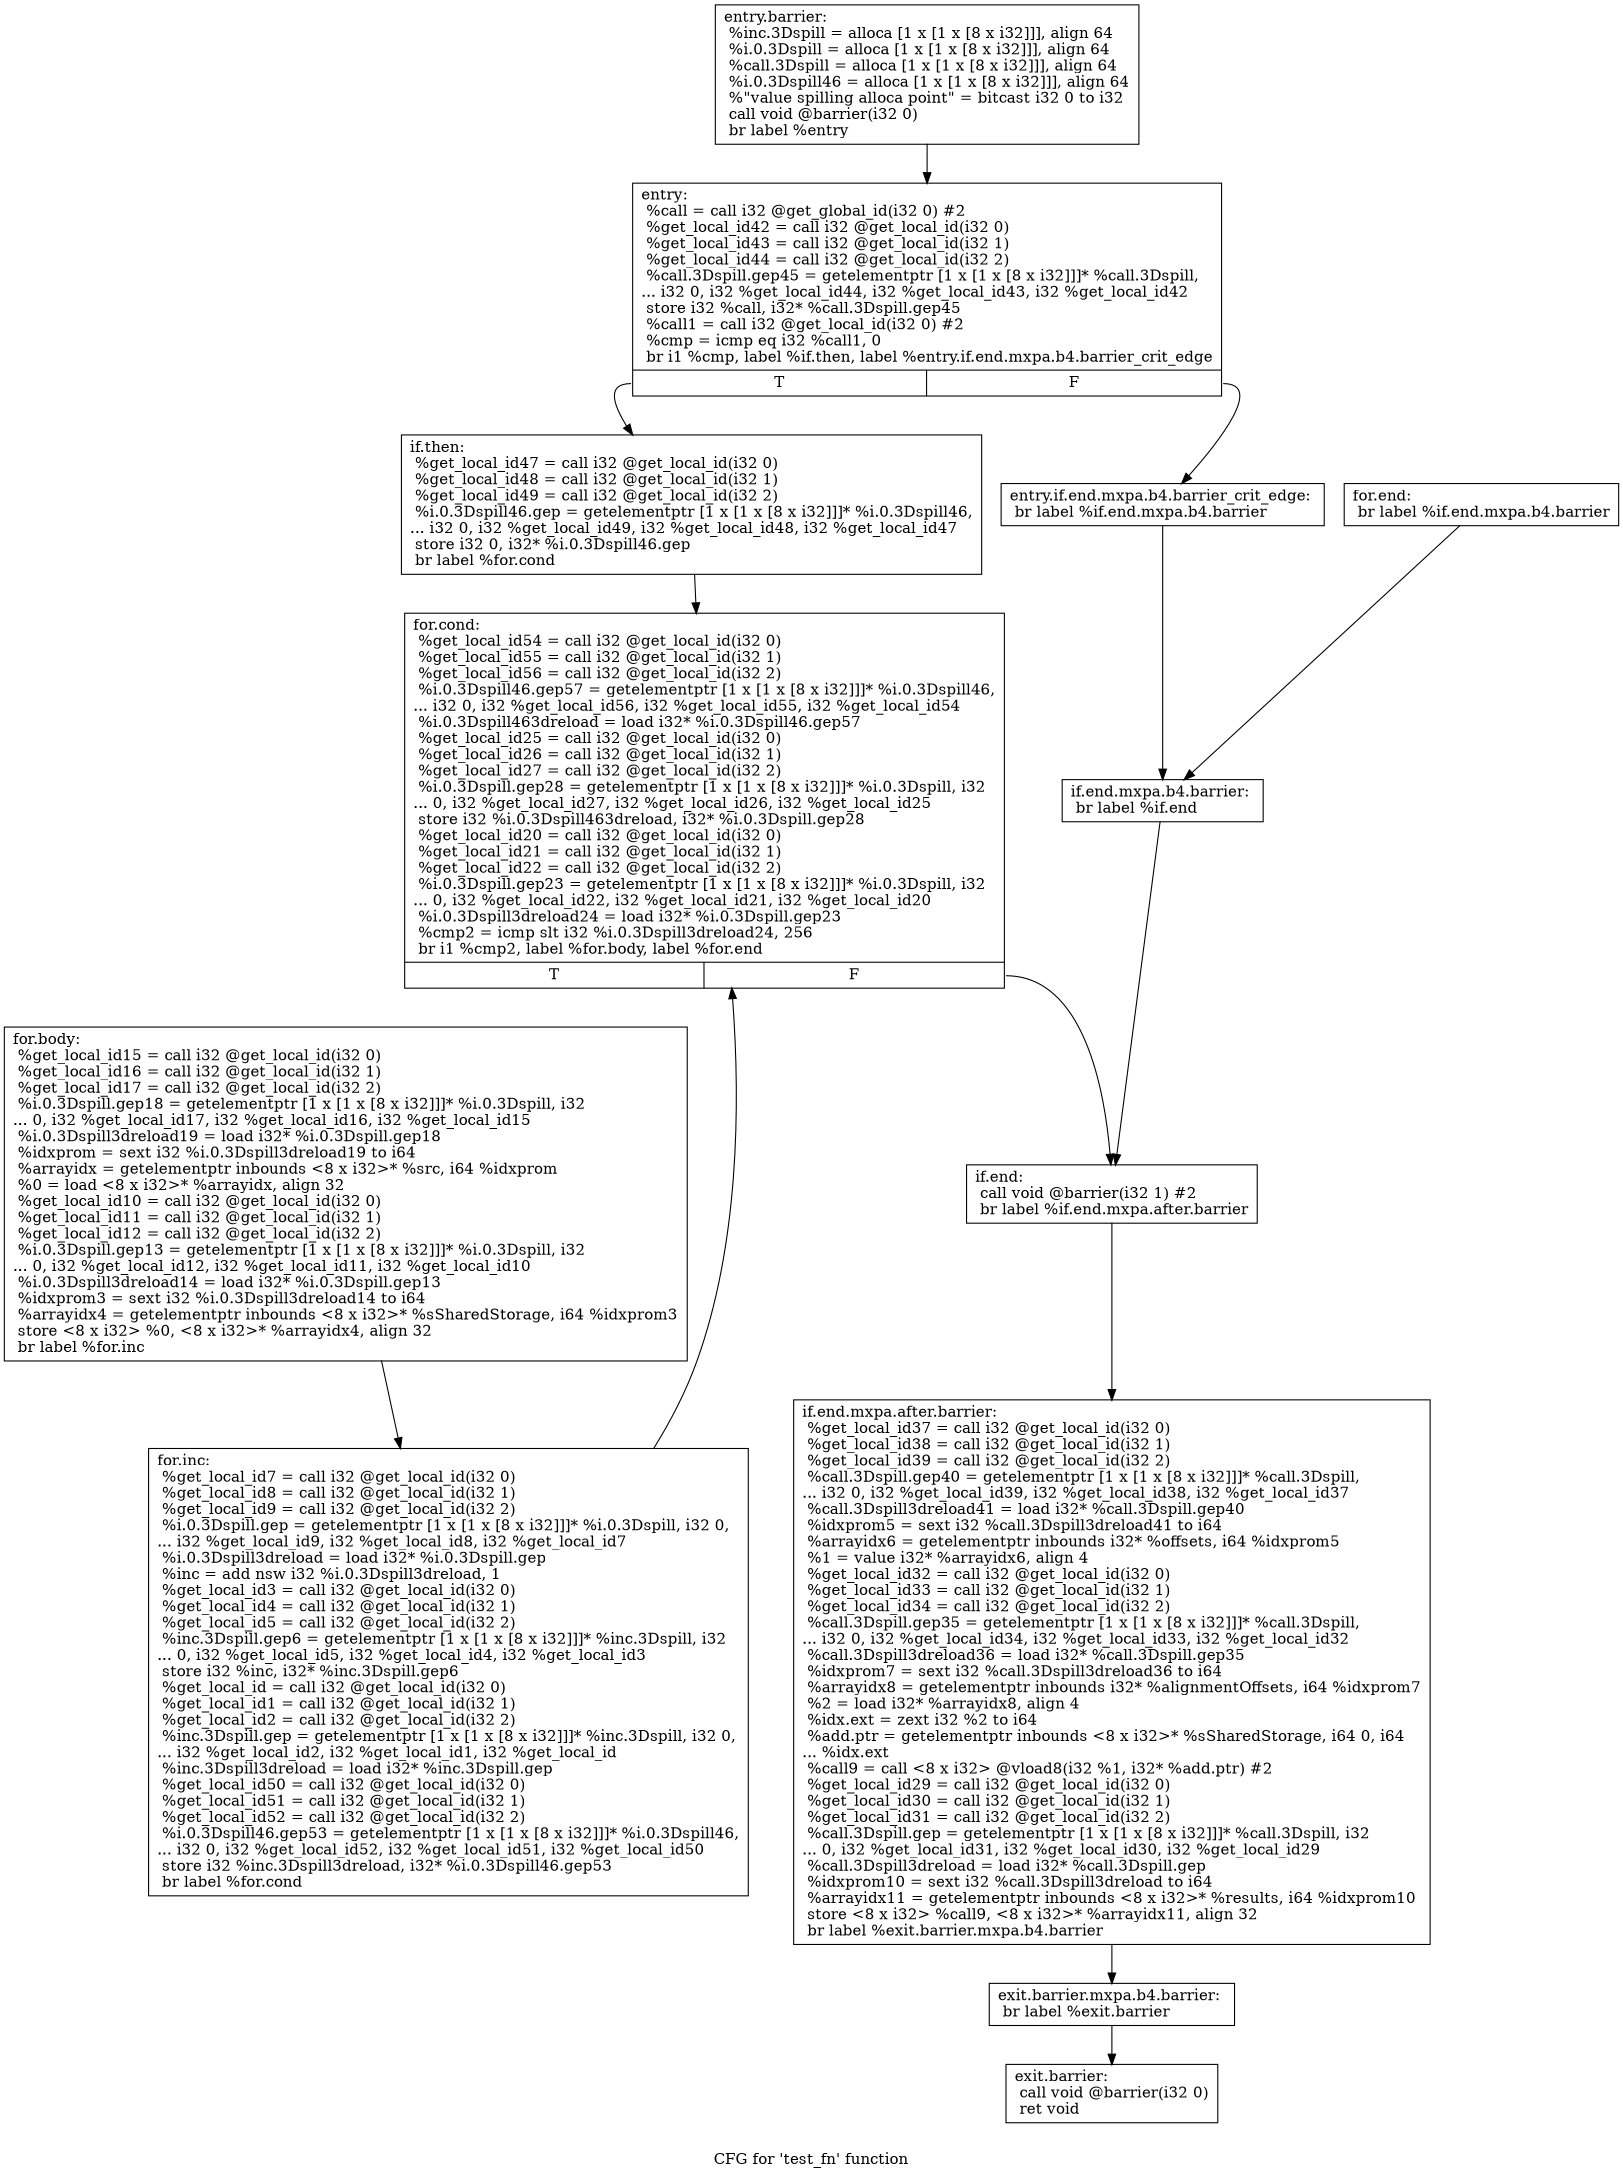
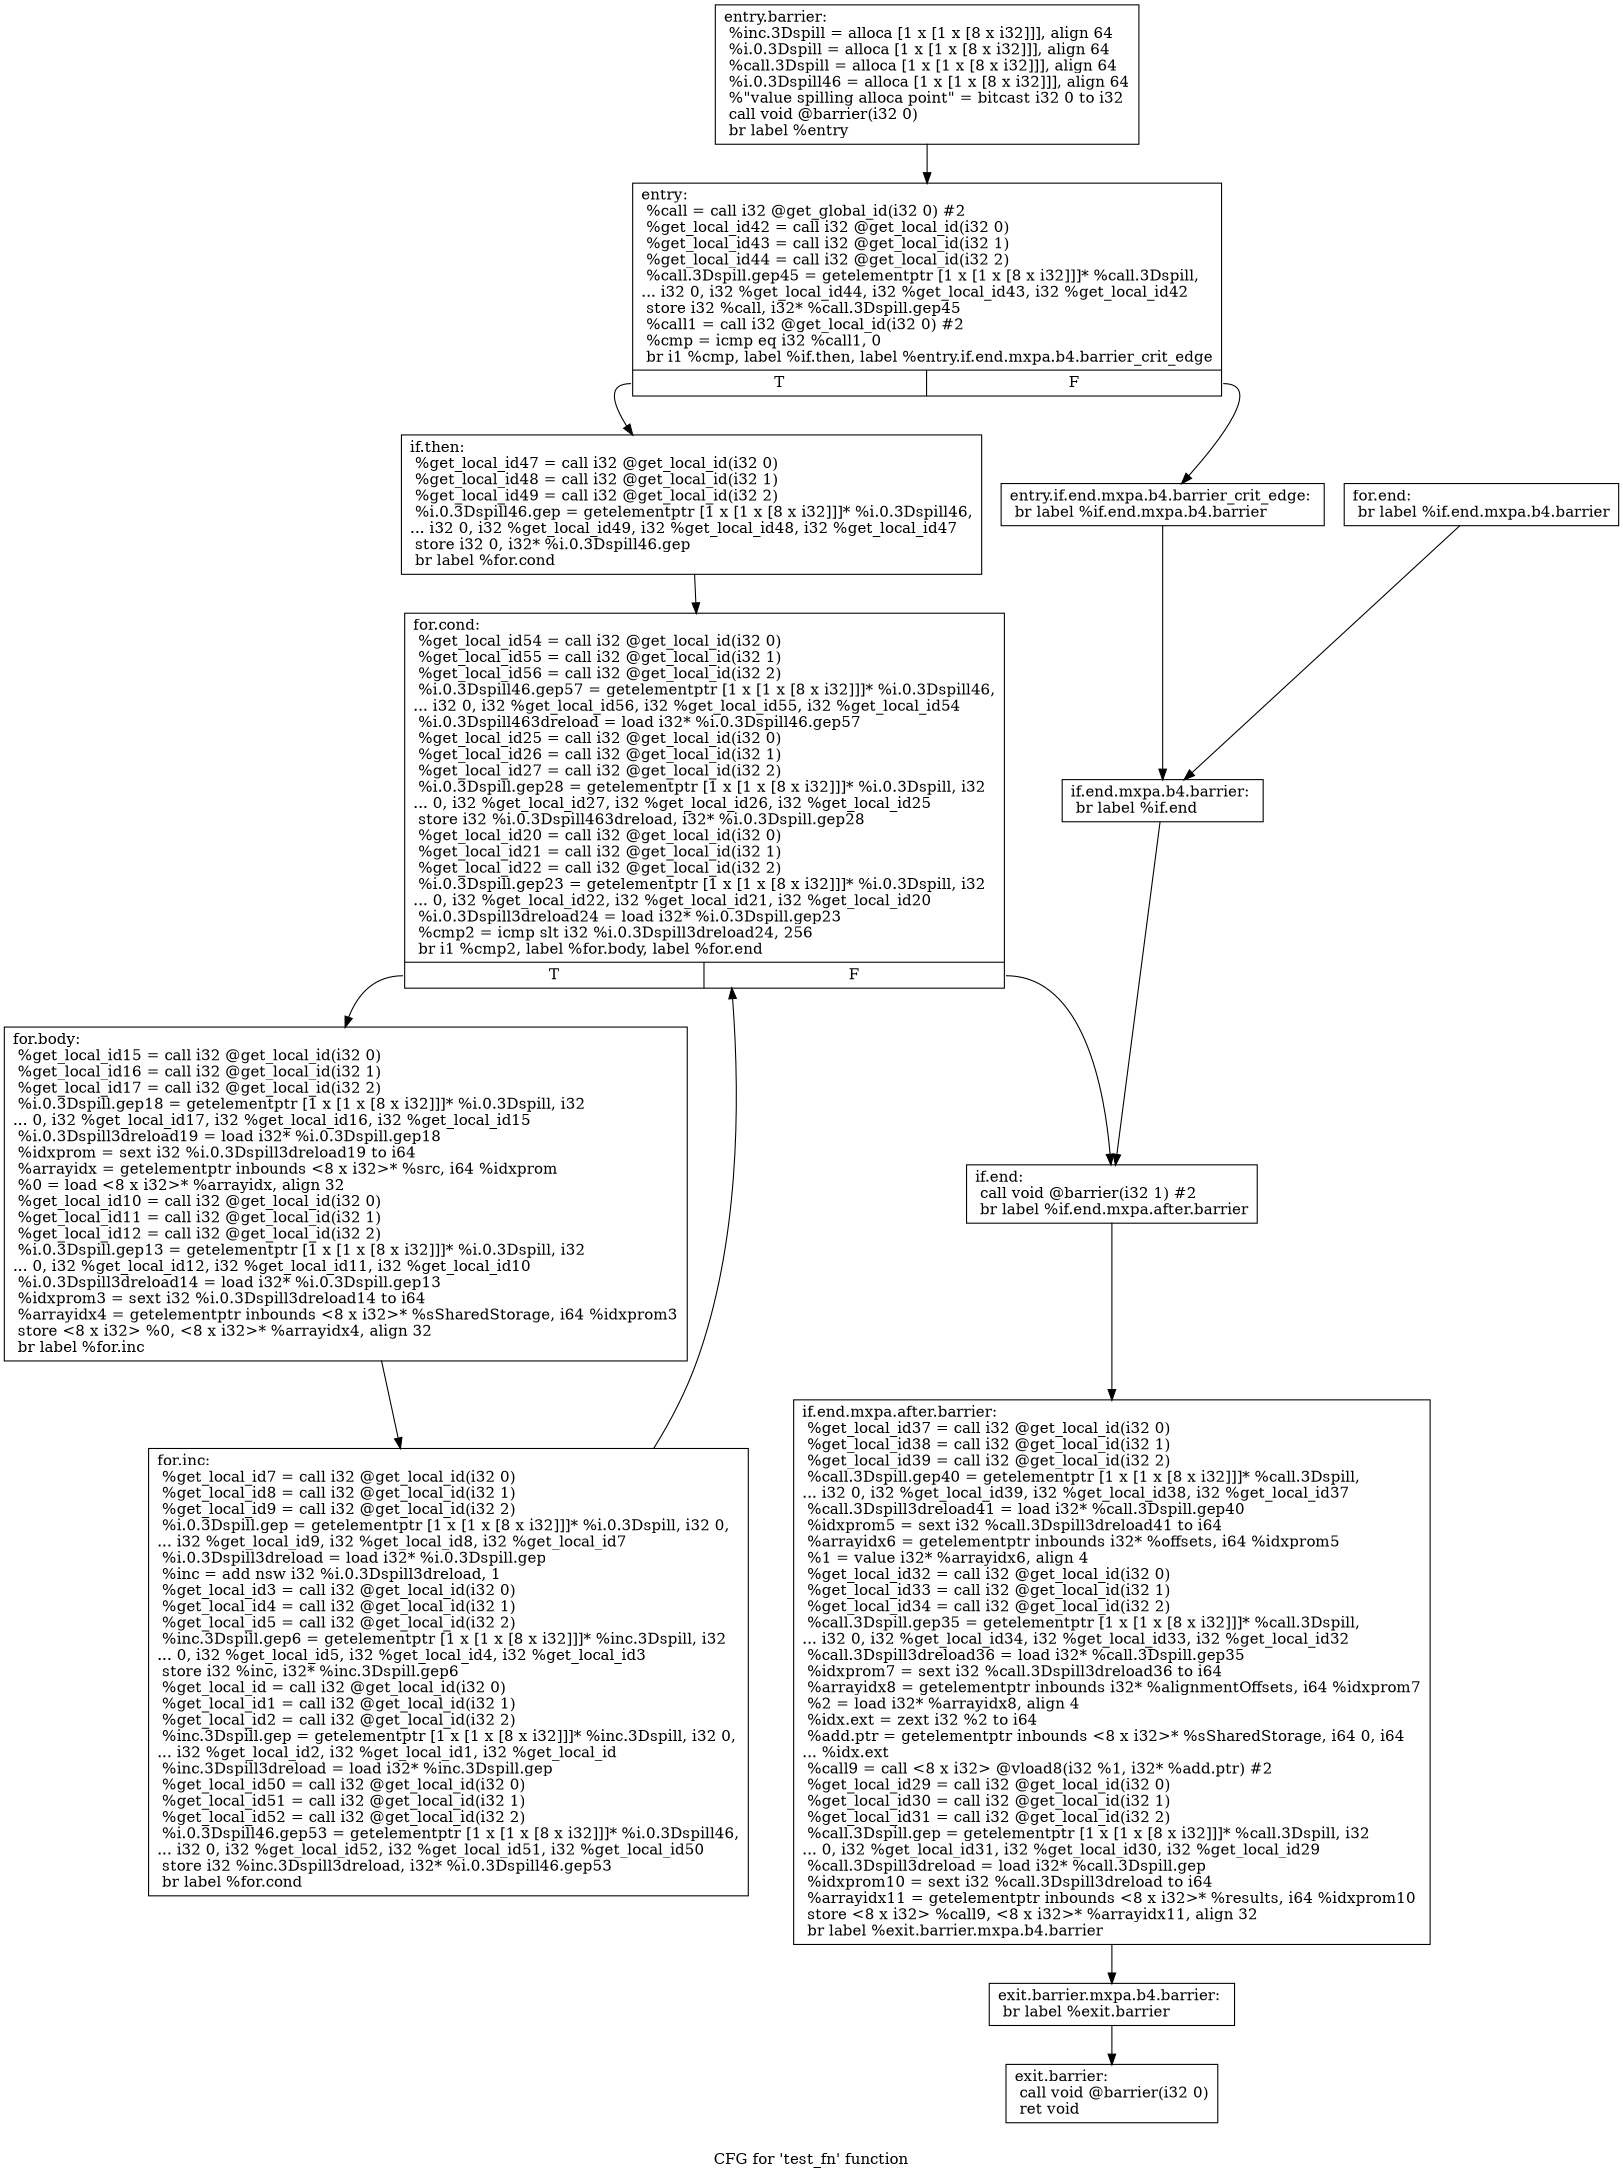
none -> (369, 987)
